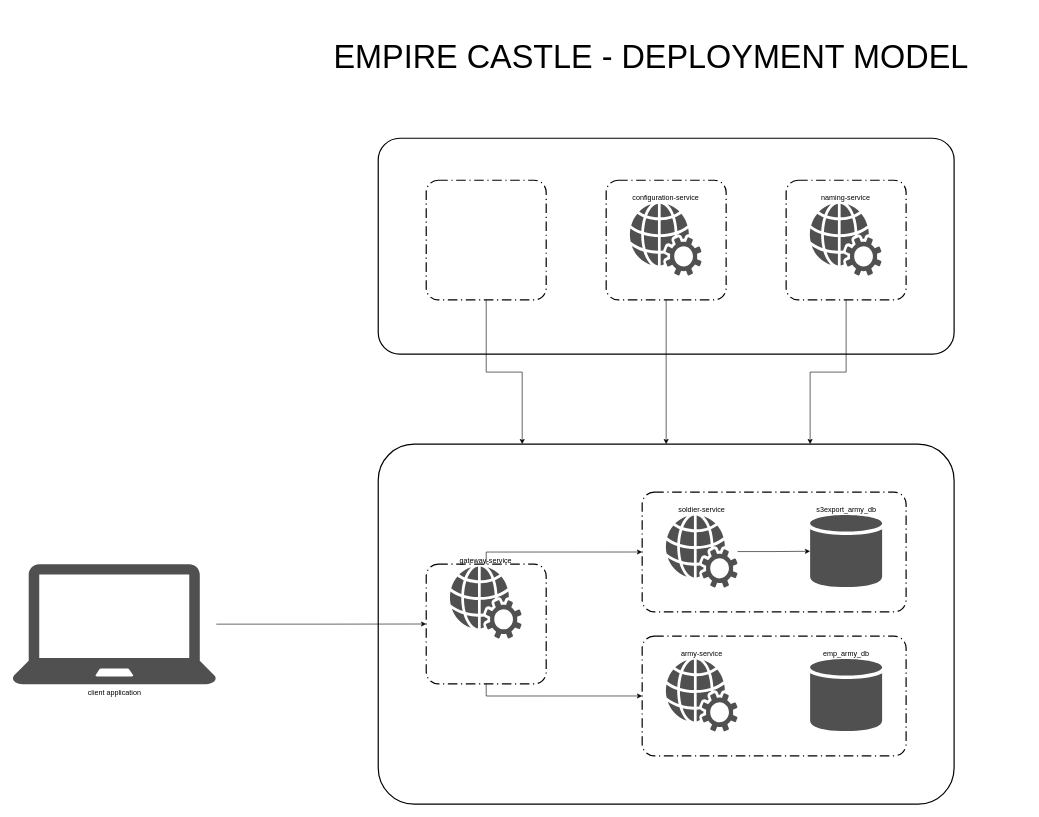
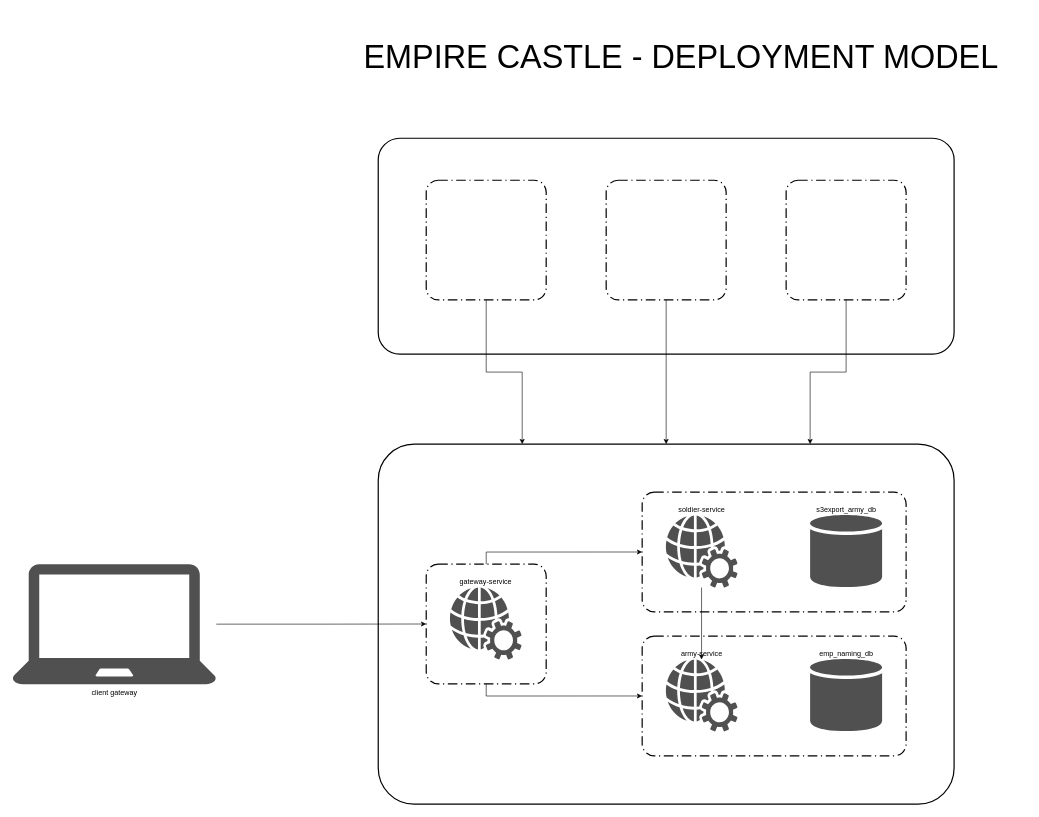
(651, 57) -> (681, 57)
(666, 240) -> none
(846, 240) -> none
(772, 552) -> (702, 622)
(486, 603) -> (486, 624)
(847, 653) -> (847, 653)
(115, 693) -> (115, 693)
